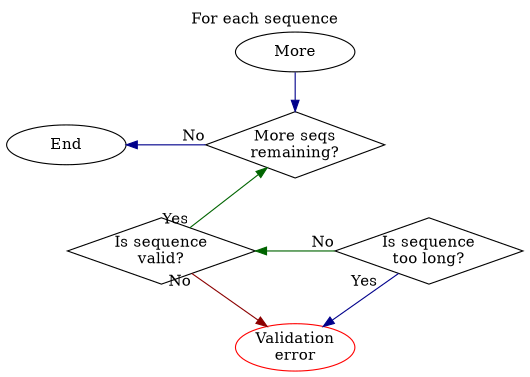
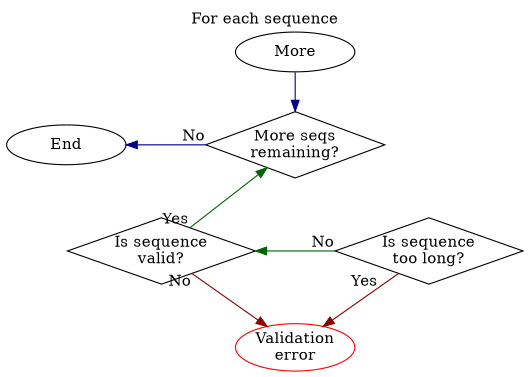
(365, 297) -> (365, 297)
